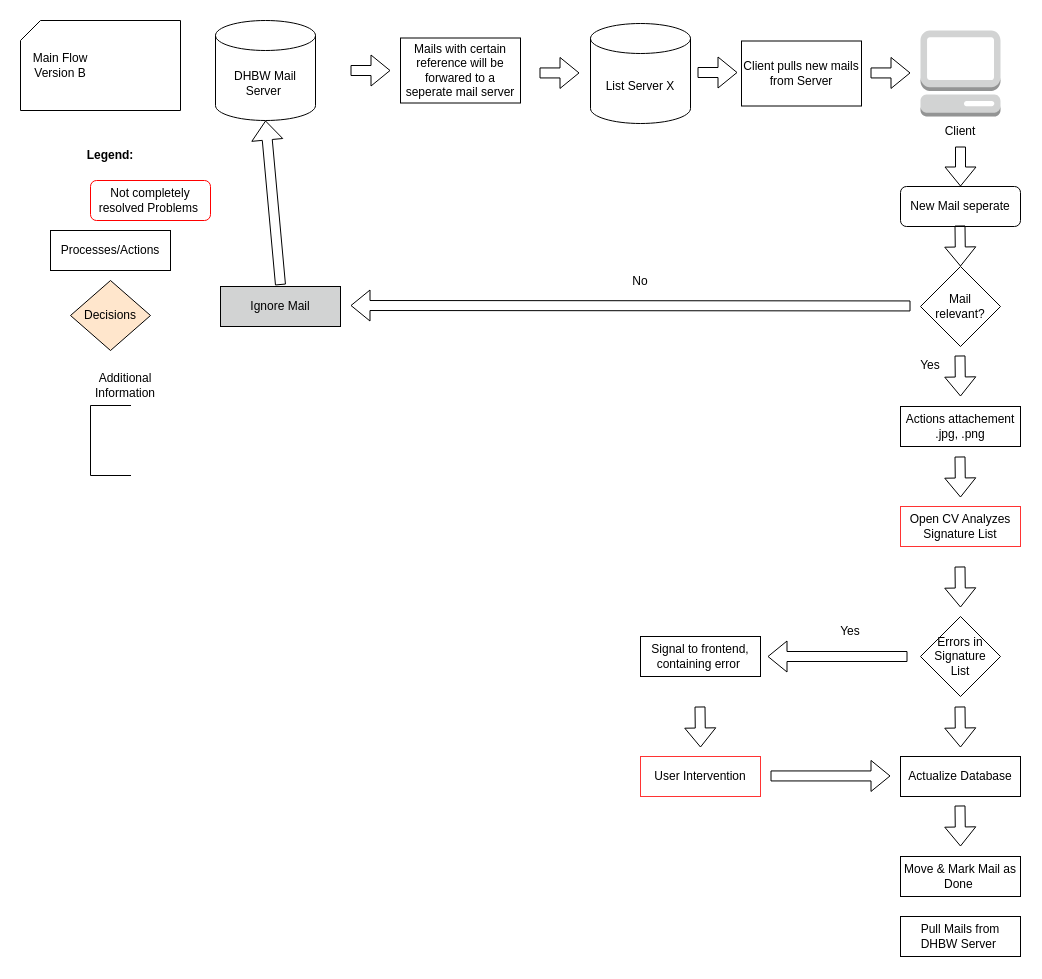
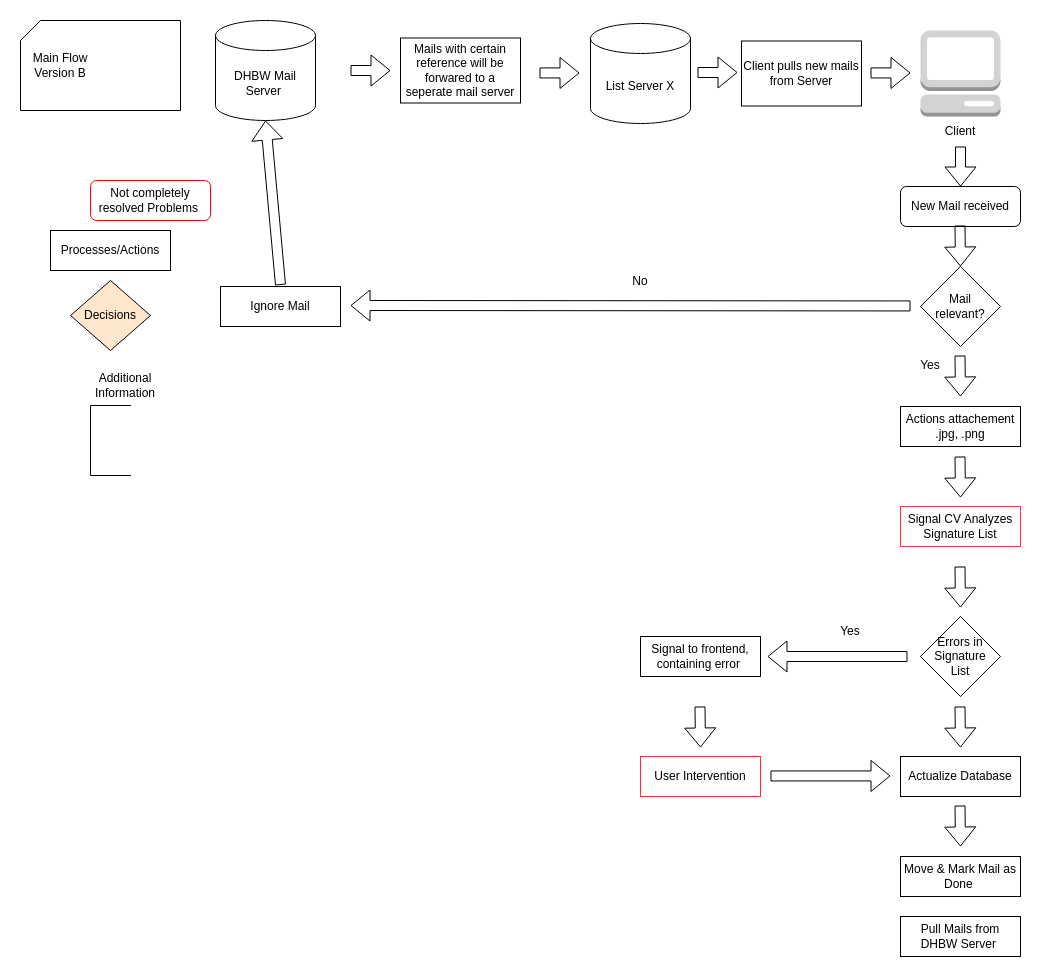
(111, 156) -> none
(961, 207) -> (961, 207)
(281, 307) -> (281, 307)
(961, 527) -> (961, 527)
